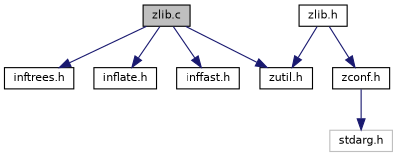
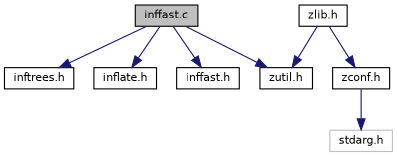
(167, 16) -> (167, 16)
